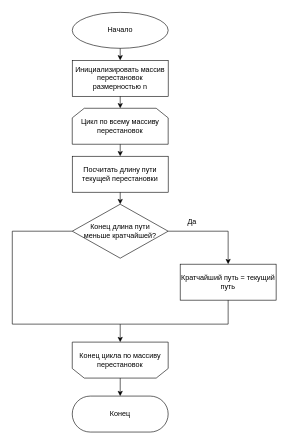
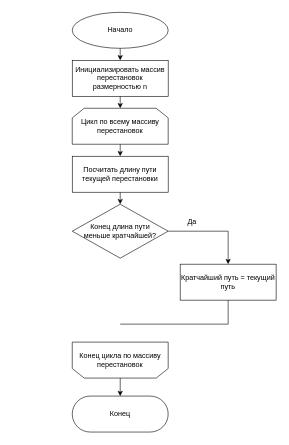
(12, 323) -> none
